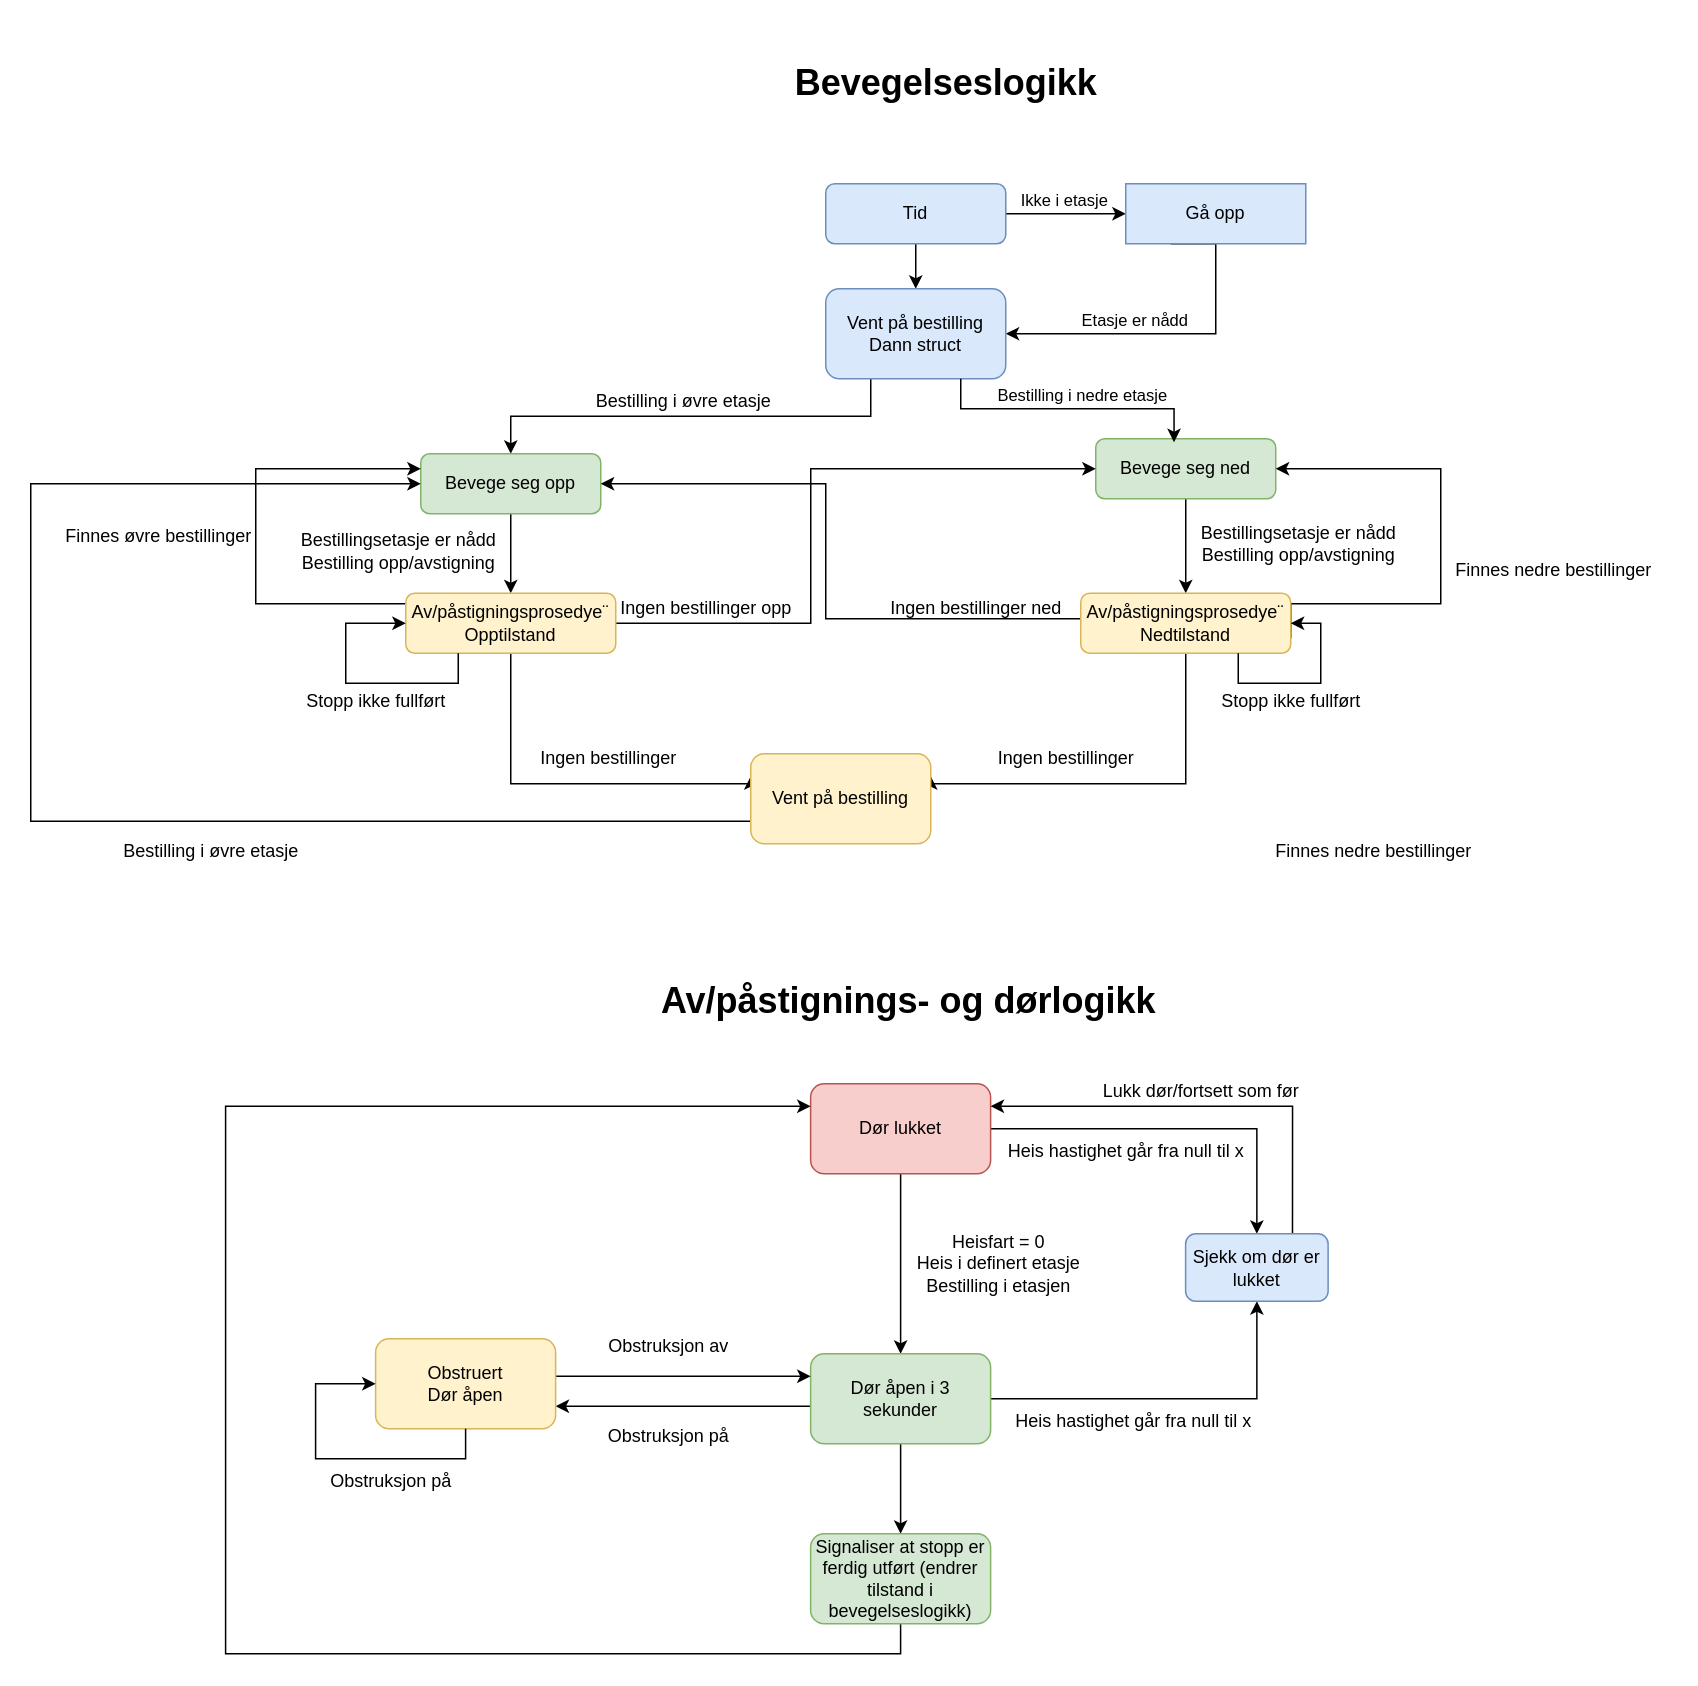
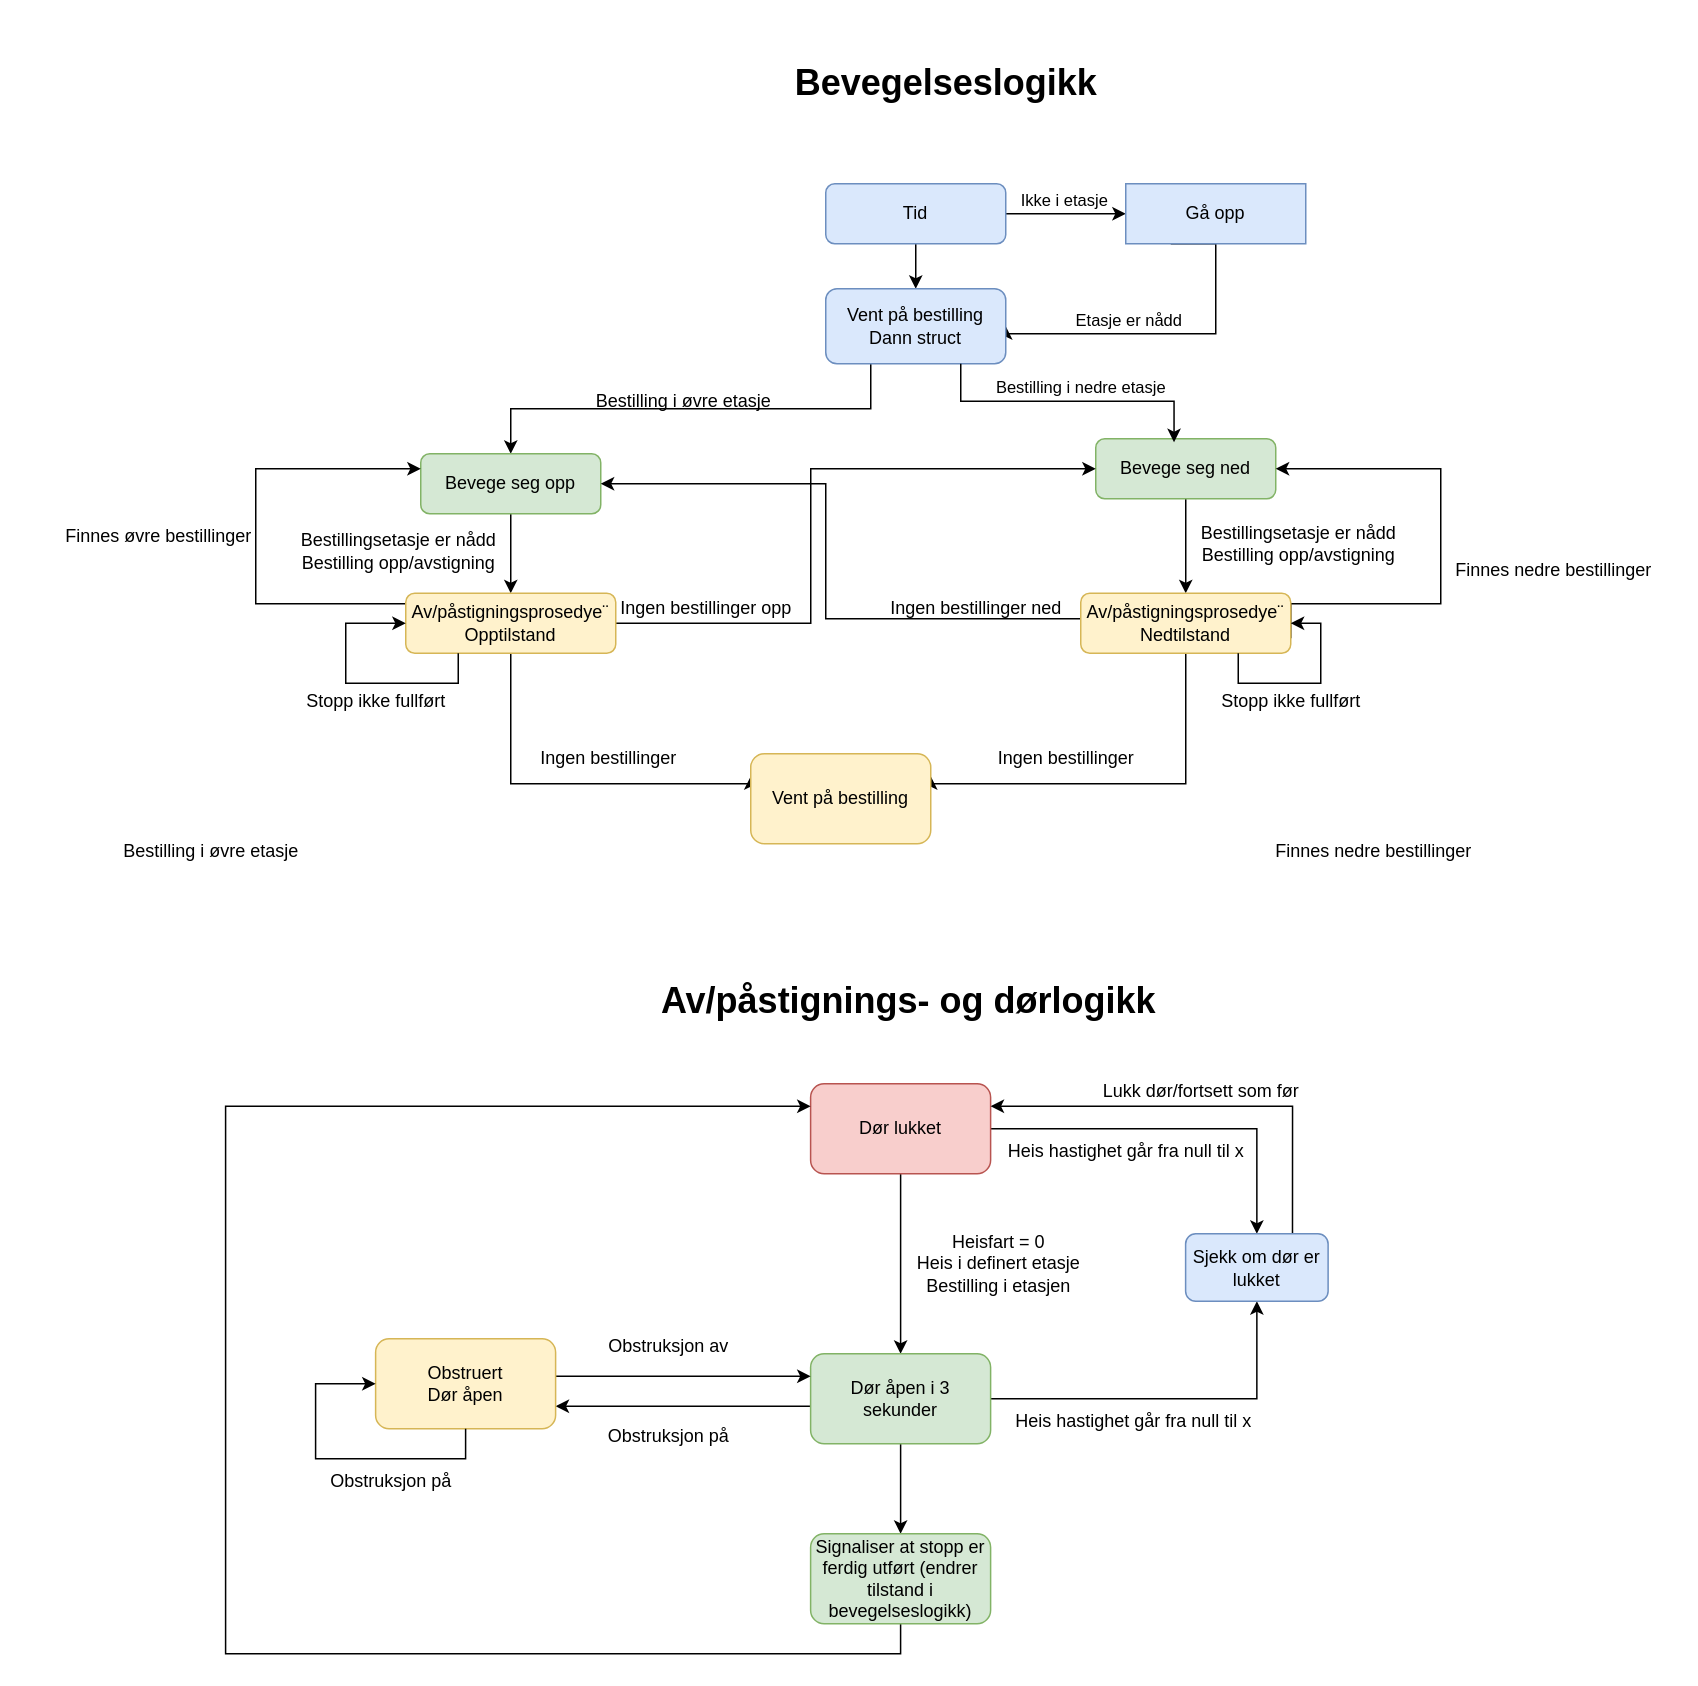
(916, 334) -> (916, 326)
(33, 821) -> none
